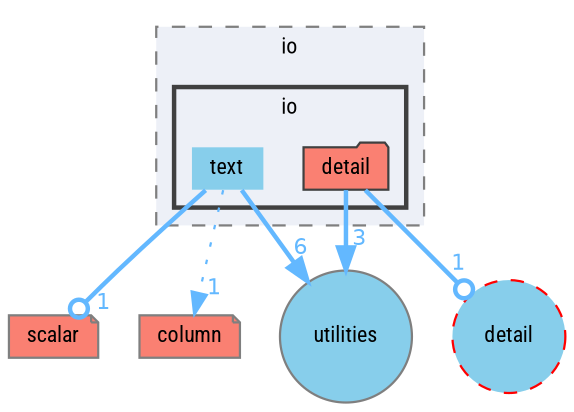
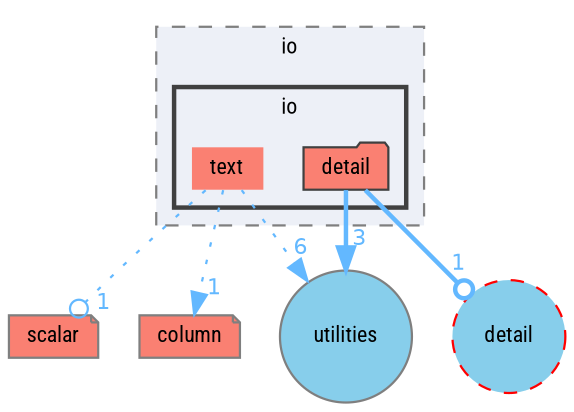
(228, 169) -> (228, 169)
(277, 239) -> (277, 239)
(145, 245) -> (145, 245)
